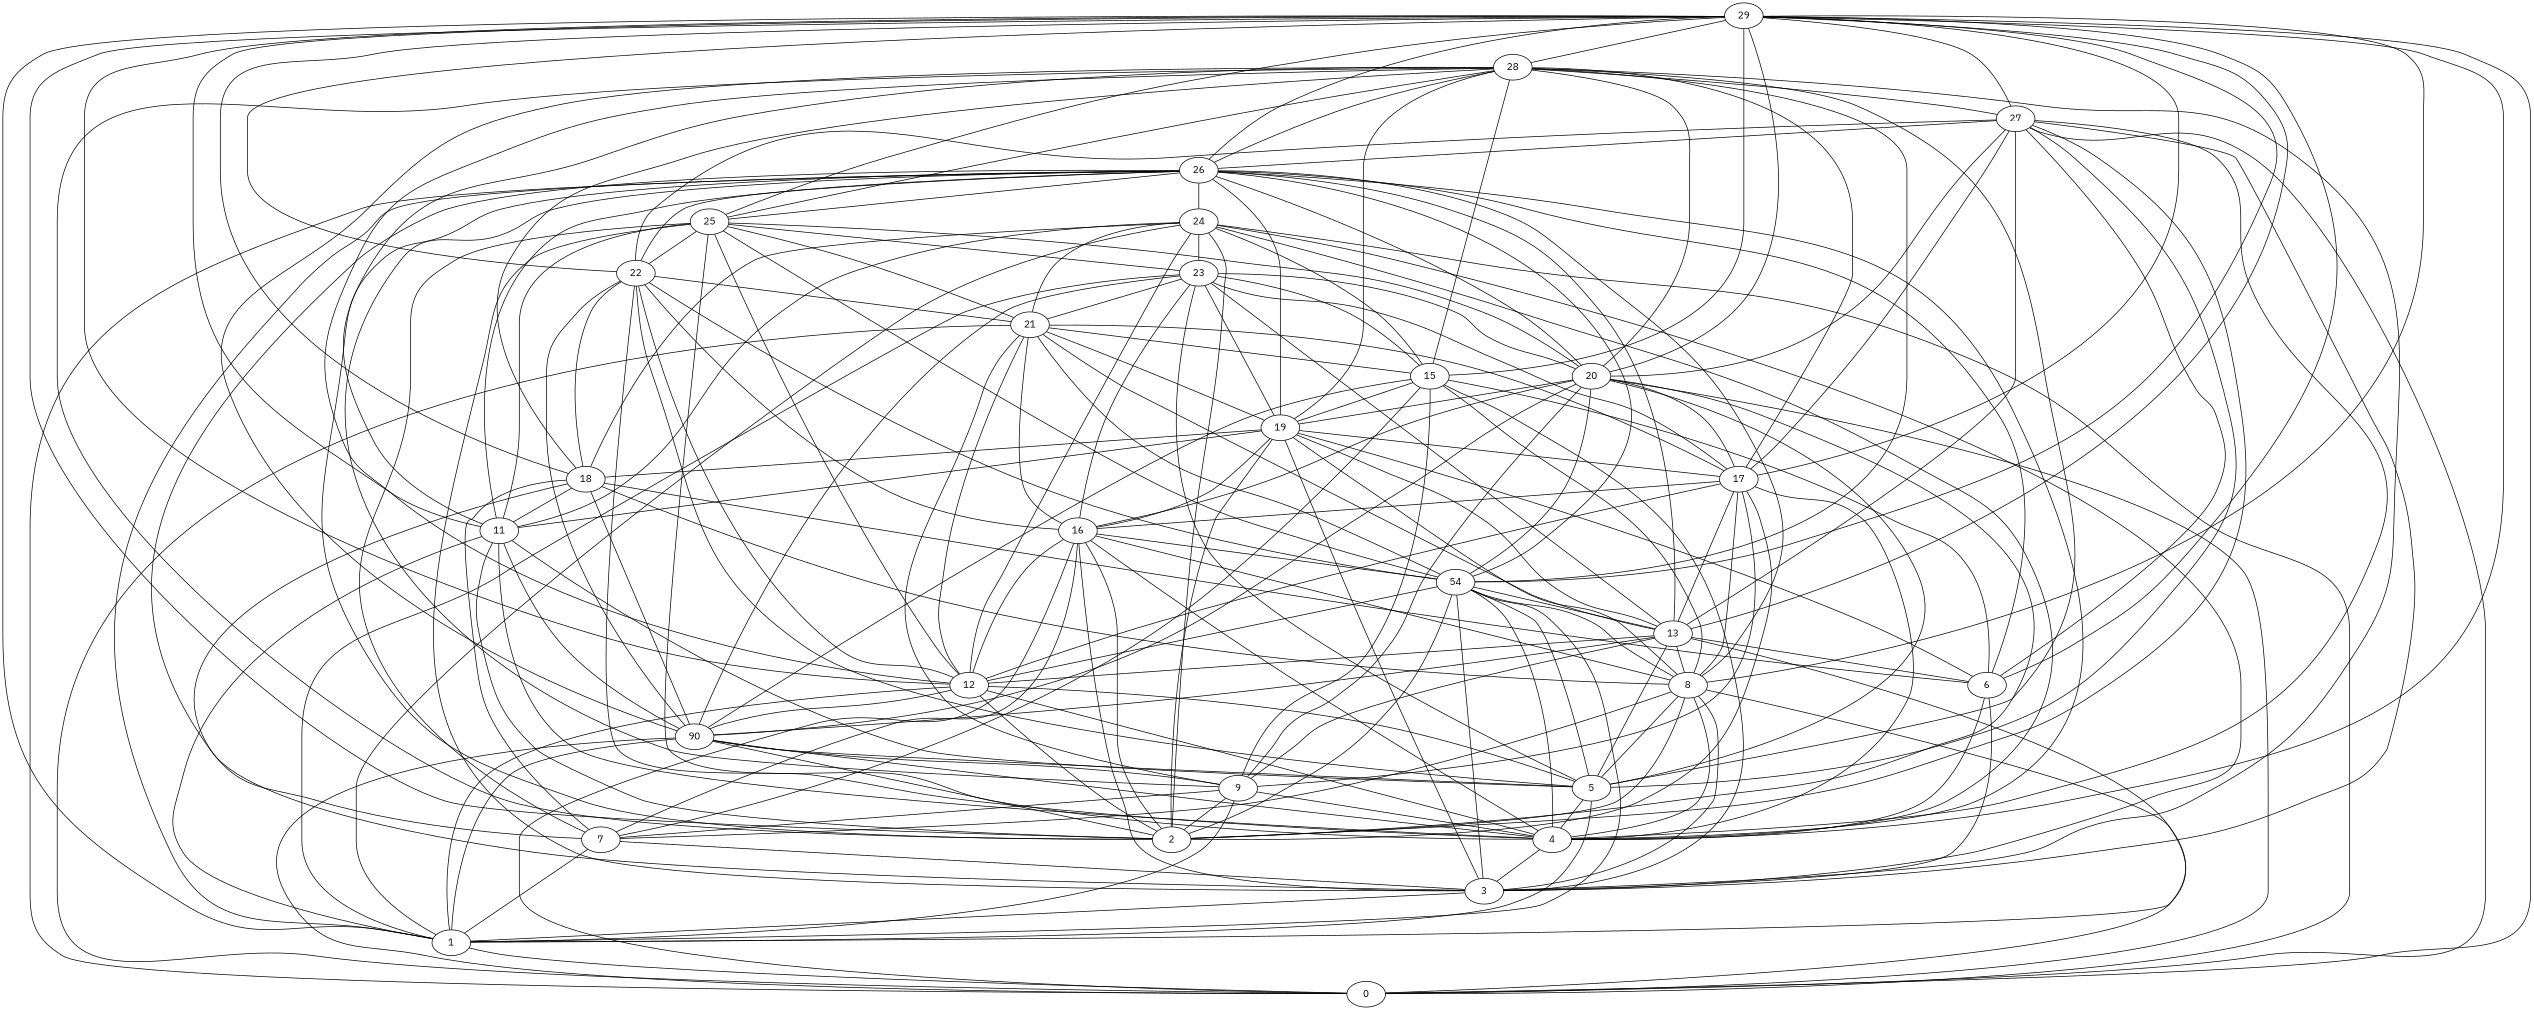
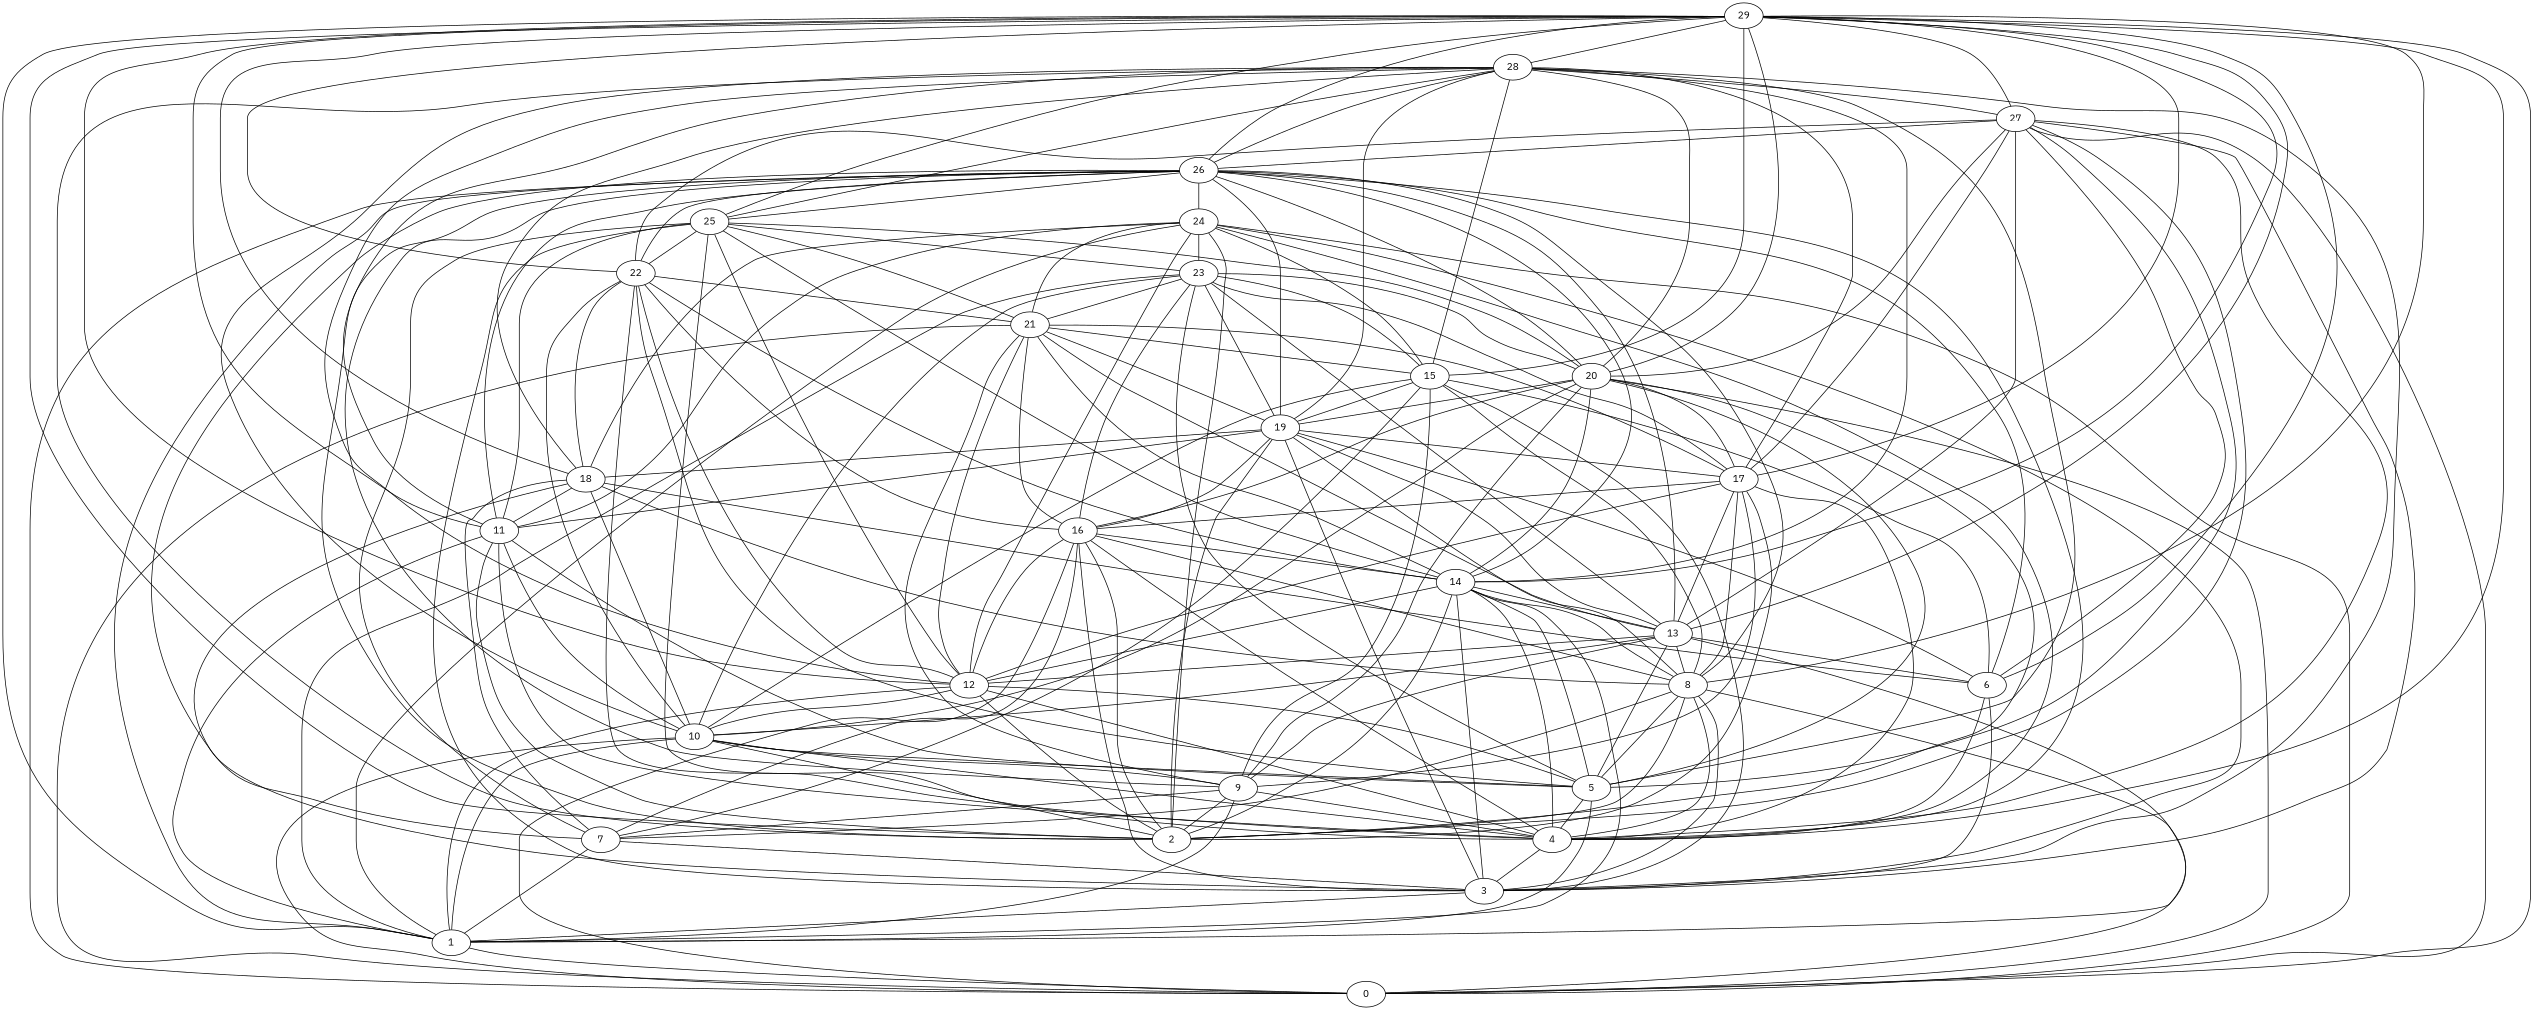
(1456, 582) -> (1456, 582)
(695, 737) -> (695, 737)
